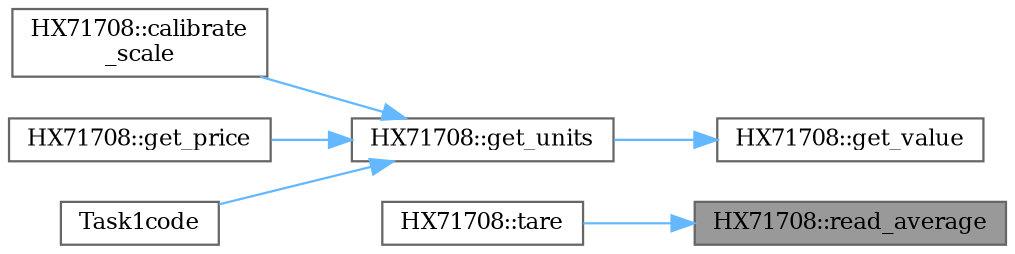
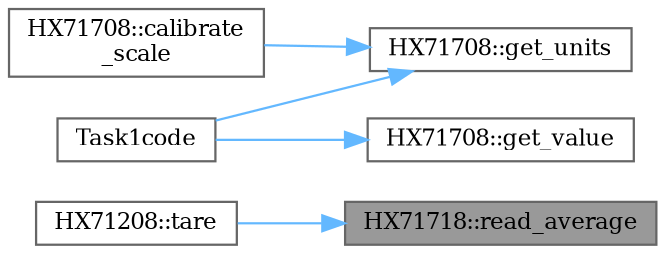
(140, 140) -> none
(654, 140) -> (280, 140)
(483, 223) -> (136, 223)
(850, 223) -> (501, 223)
